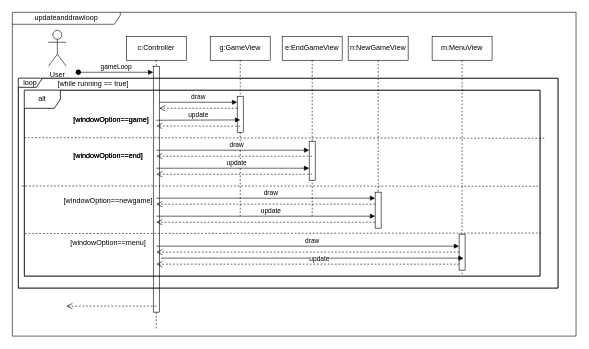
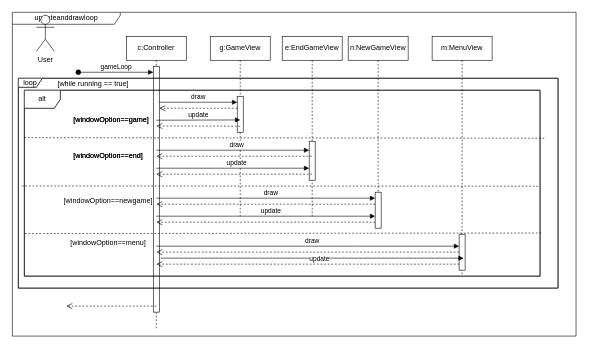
(57, 48) -> (45, 33)
